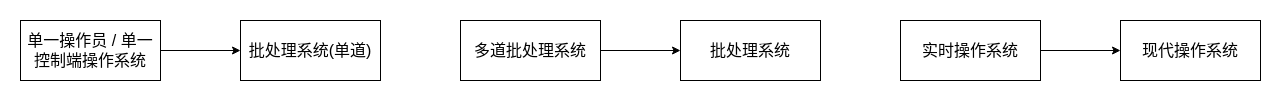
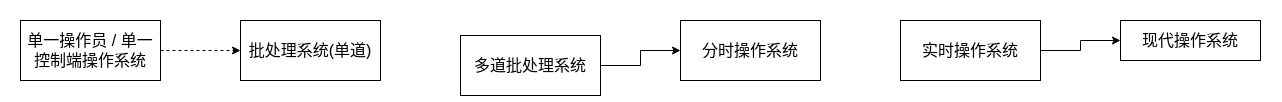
(198, 51) -> (198, 51)
(531, 51) -> (531, 66)
(751, 51) -> (751, 51)
(1191, 51) -> (1191, 41)
